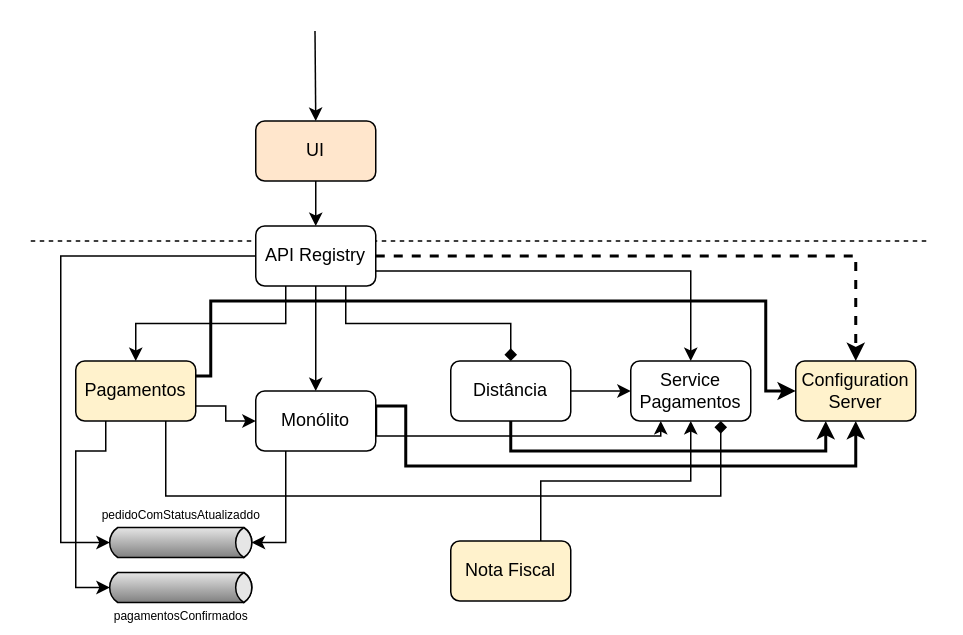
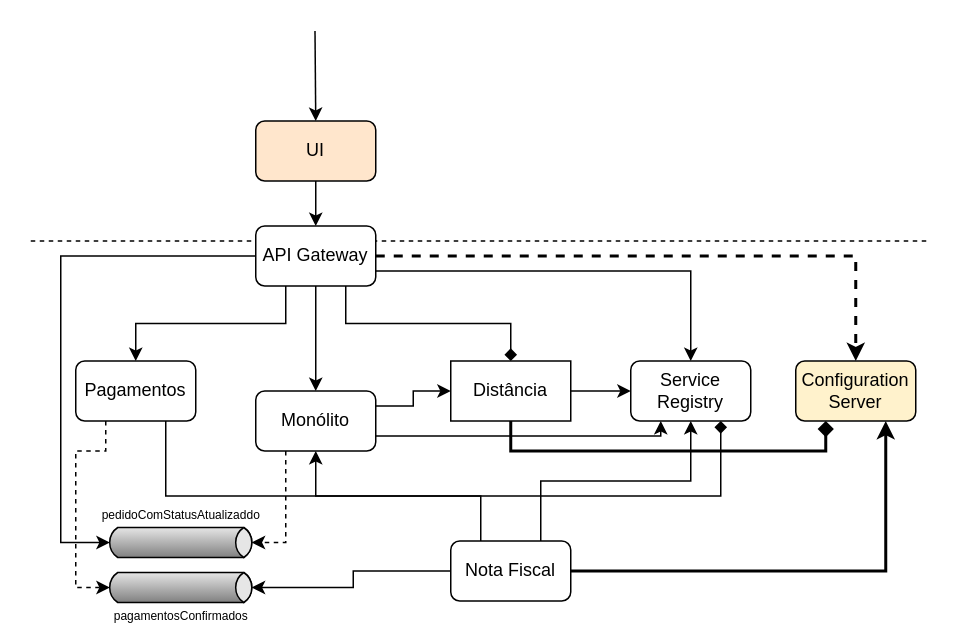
(316, 256) -> (316, 256)
(497, 301) -> none
(136, 391) -> (136, 391)
none -> (416, 391)
(511, 391) -> (511, 391)
(691, 391) -> (691, 391)
(226, 408) -> none
(826, 435) -> (826, 436)
(618, 466) -> none
(76, 500) -> (76, 500)
(286, 510) -> (286, 510)
none -> (481, 520)
(511, 571) -> (511, 571)
none -> (797, 571)
none -> (353, 576)
